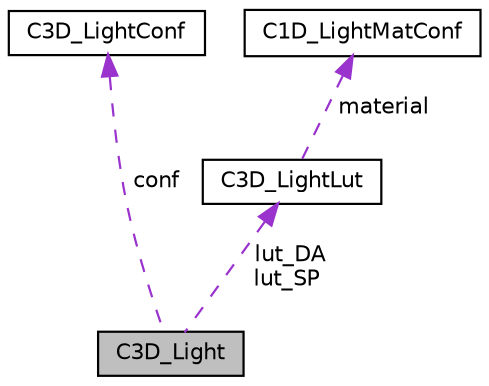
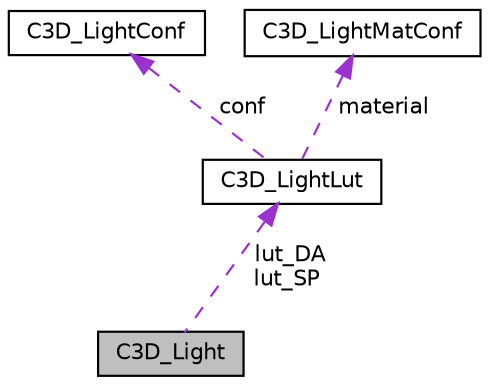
(363, 33) -> (363, 33)
(127, 207) -> (208, 114)
